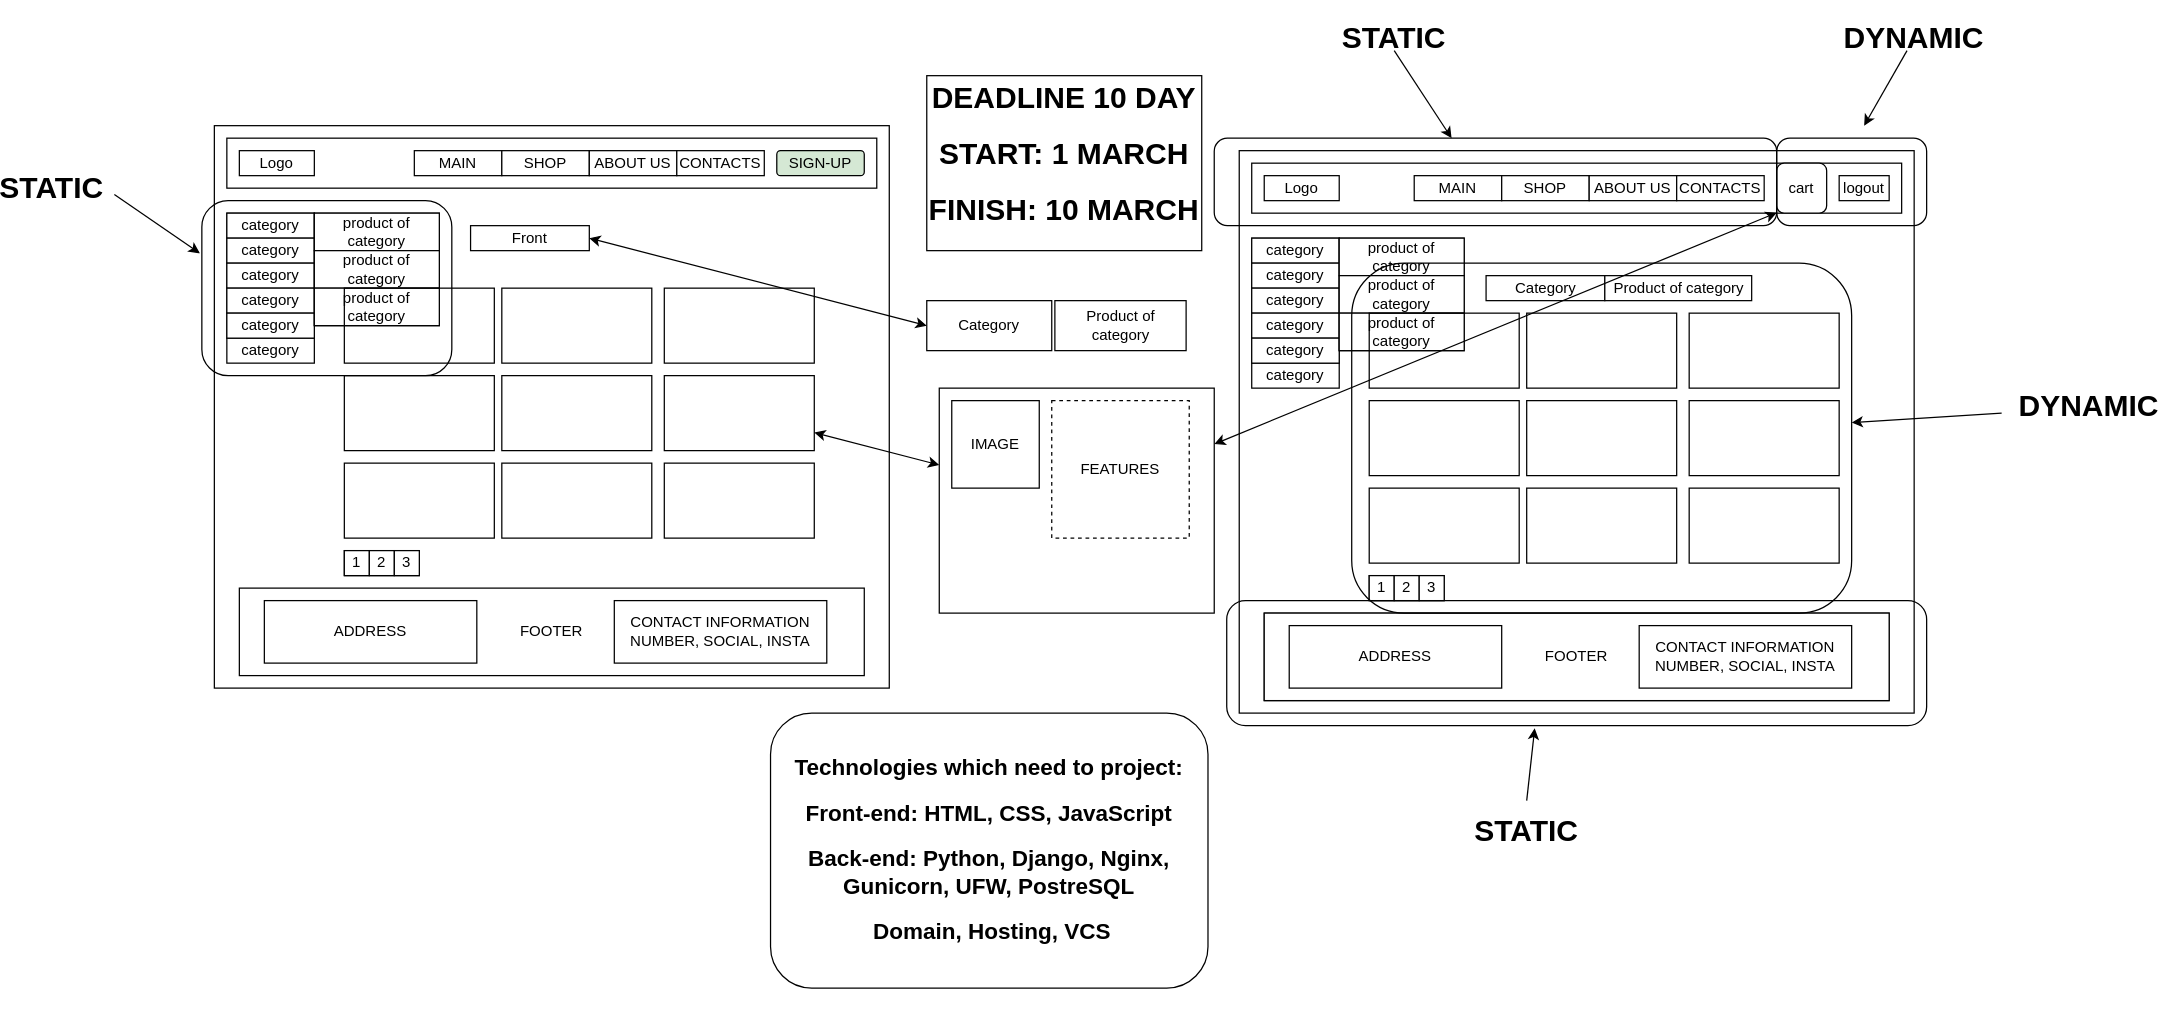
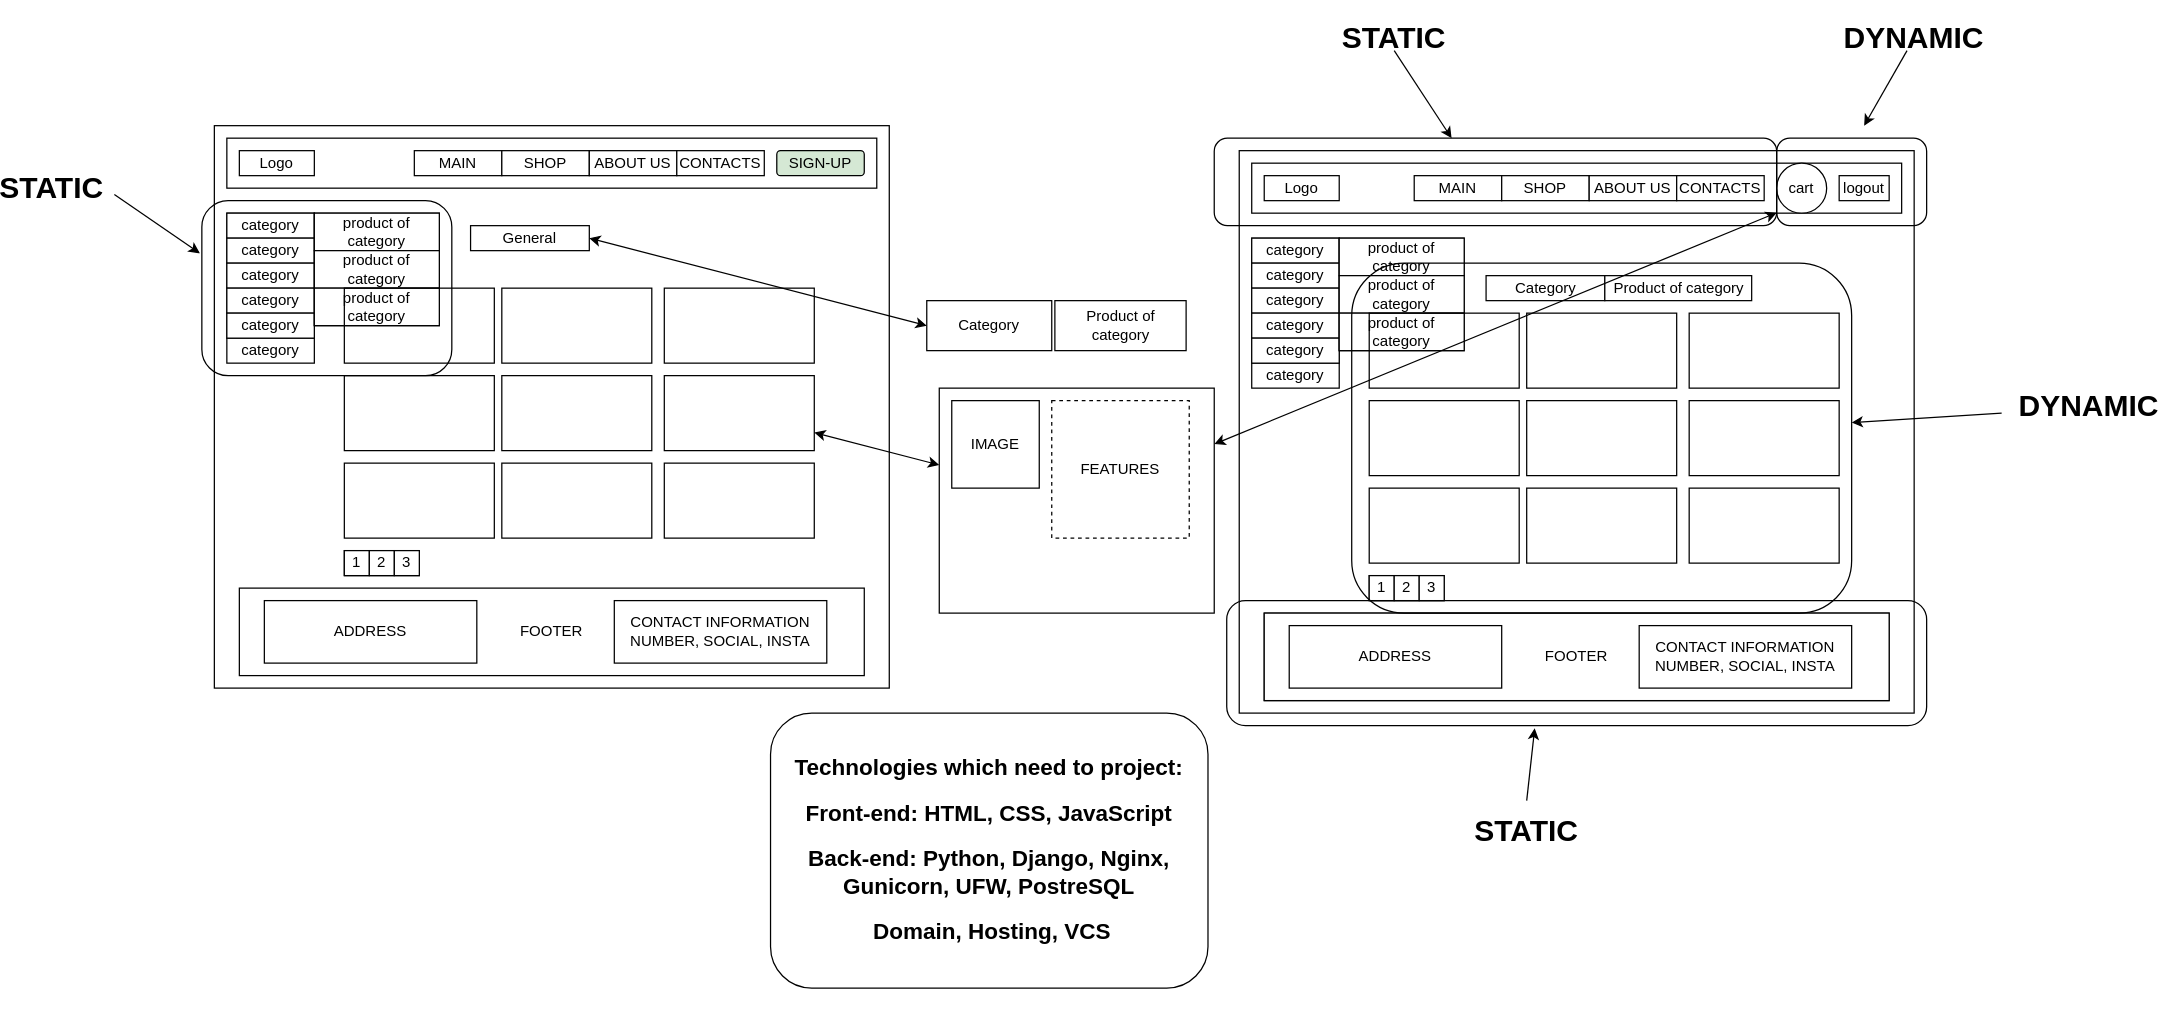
(1064, 163) -> none
(1802, 188) -> (1802, 188)
(530, 238) -> (530, 238)
